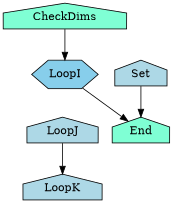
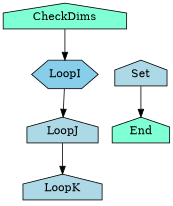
(102, 102) -> (64, 99)
